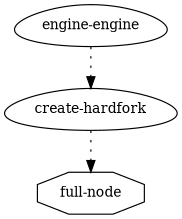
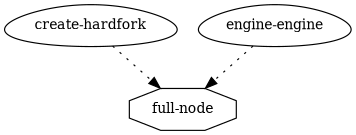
(91, 62) -> (234, 63)
